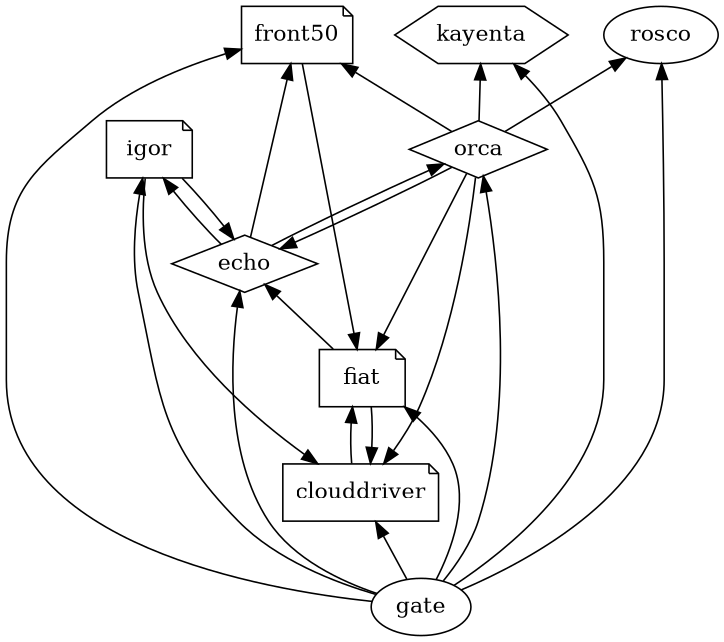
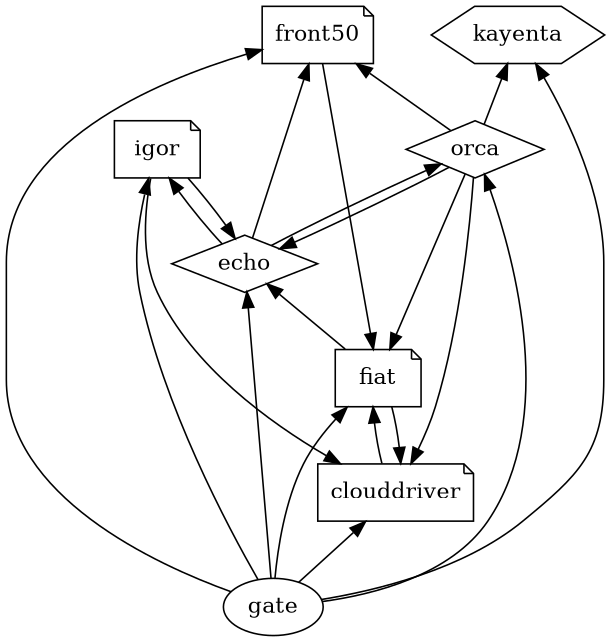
(661, 35) -> none
